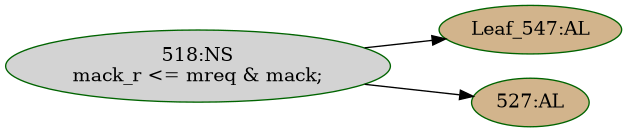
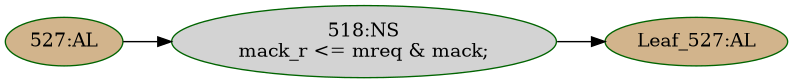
(530, 30) -> (696, 42)
(412, 90) -> (140, 42)
